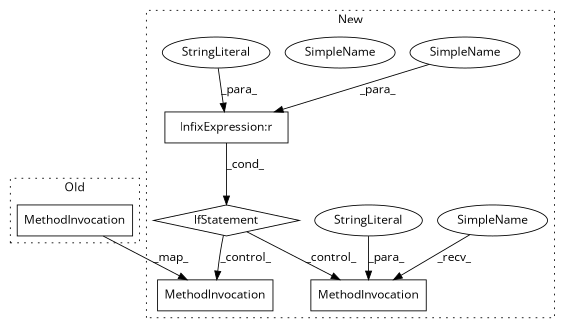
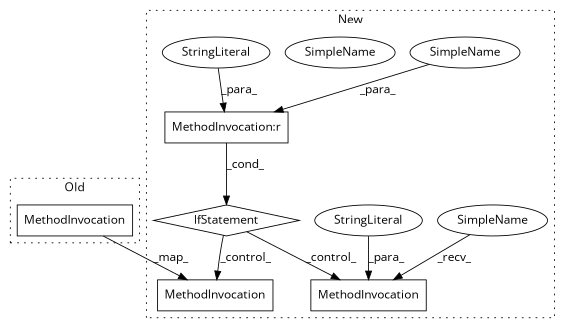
(226, 127) -> (226, 127)
